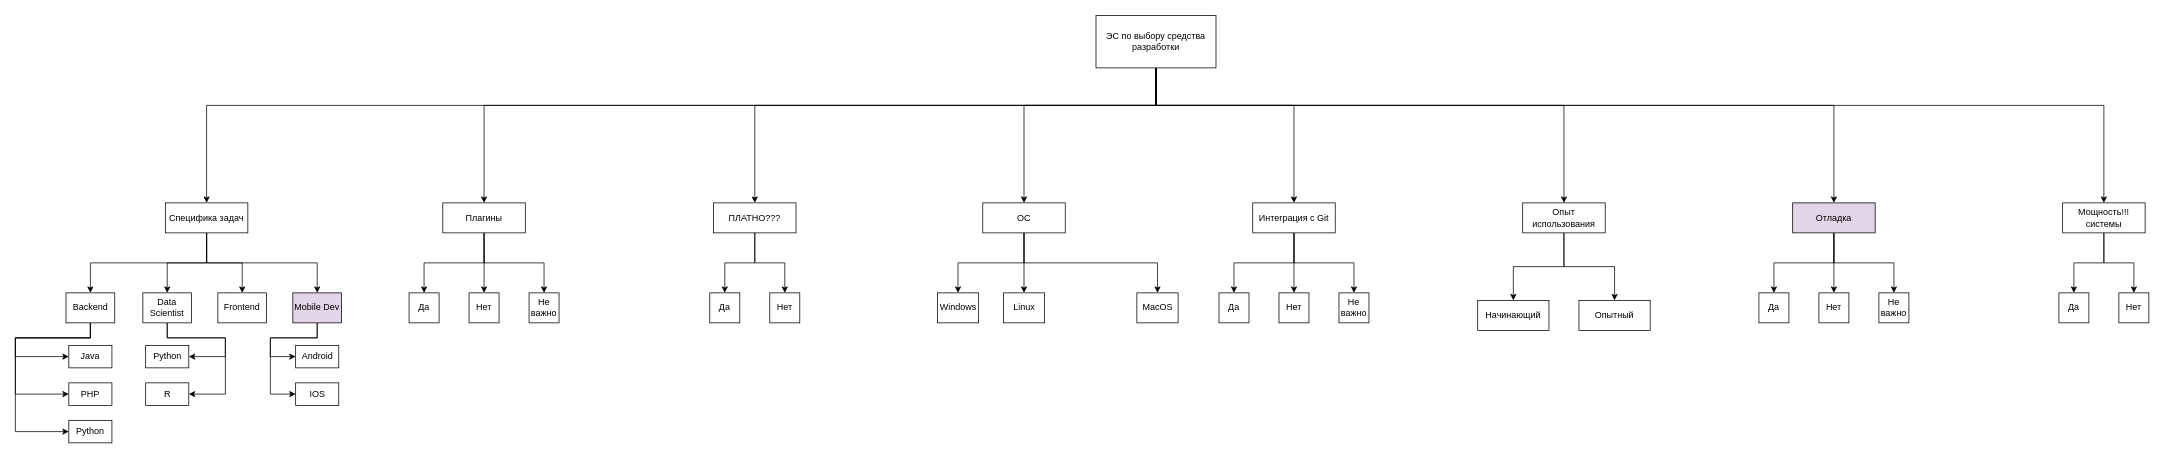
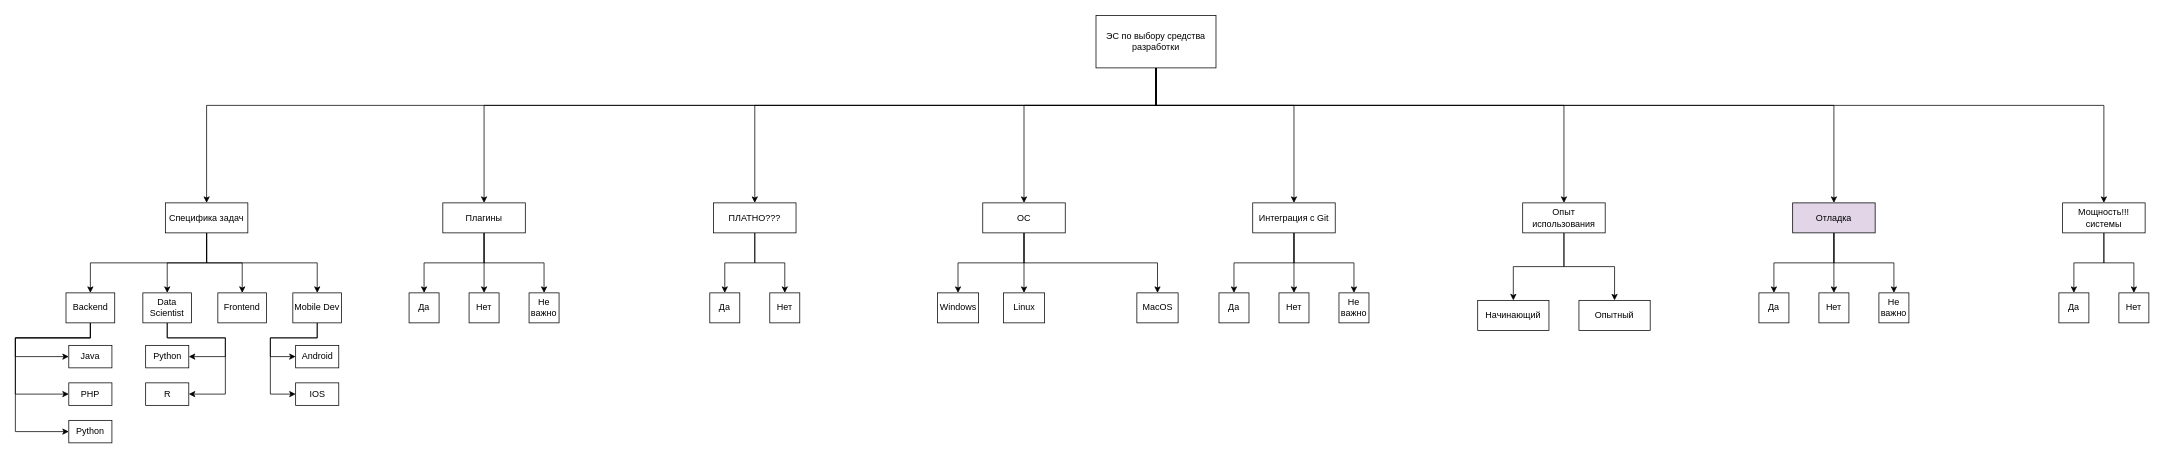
(317, 308) -> (317, 308)
